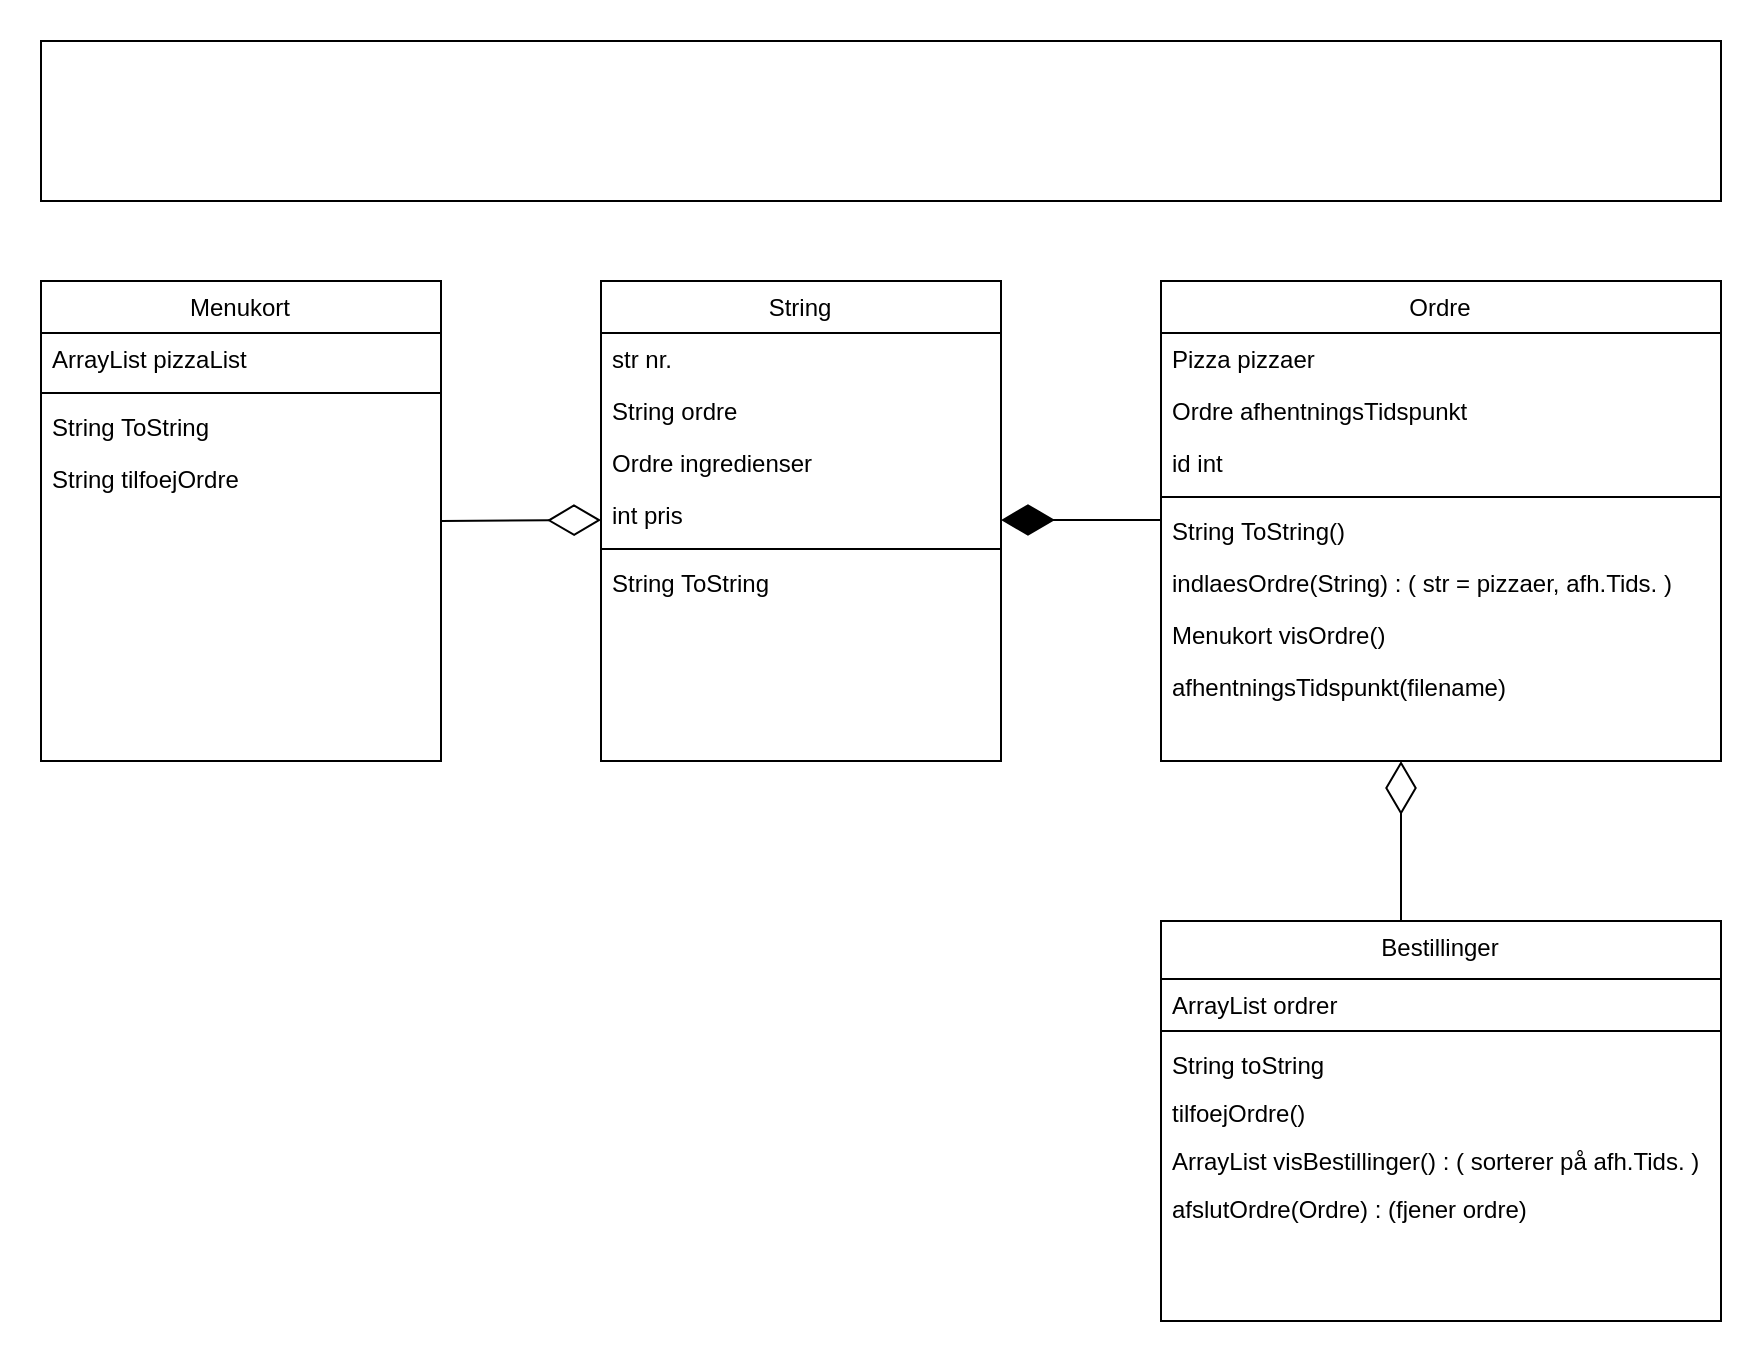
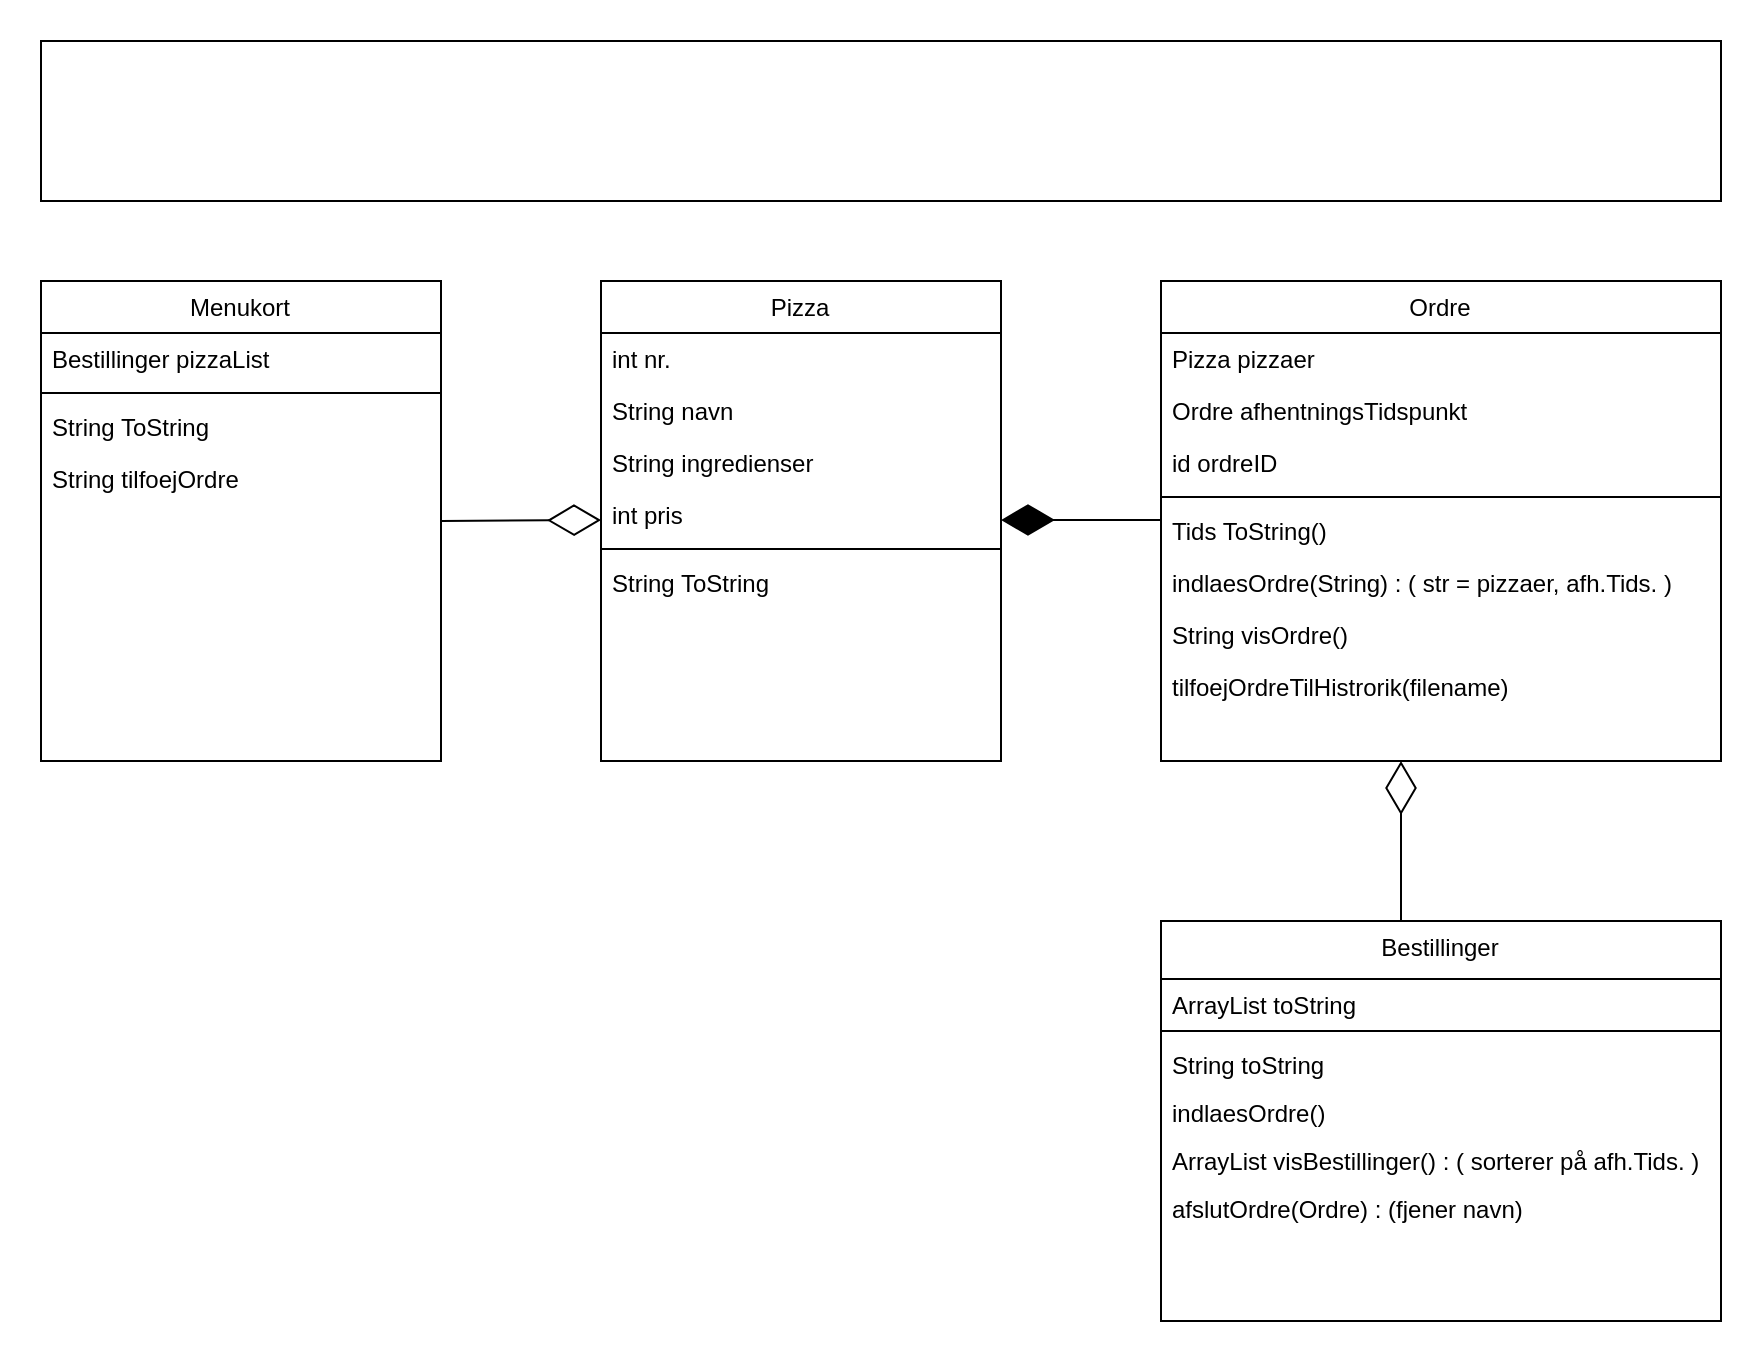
(800, 308) -> (800, 308)
(167, 360) -> (178, 360)
(653, 360) -> (650, 360)
(686, 412) -> (680, 412)
(724, 464) -> (727, 464)
(1203, 464) -> (1233, 464)
(1277, 532) -> (1263, 532)
(1293, 636) -> (1277, 636)
(1361, 688) -> (1376, 688)
(1273, 1006) -> (1284, 1006)
(1260, 1114) -> (1260, 1114)
(1392, 1210) -> (1385, 1210)
